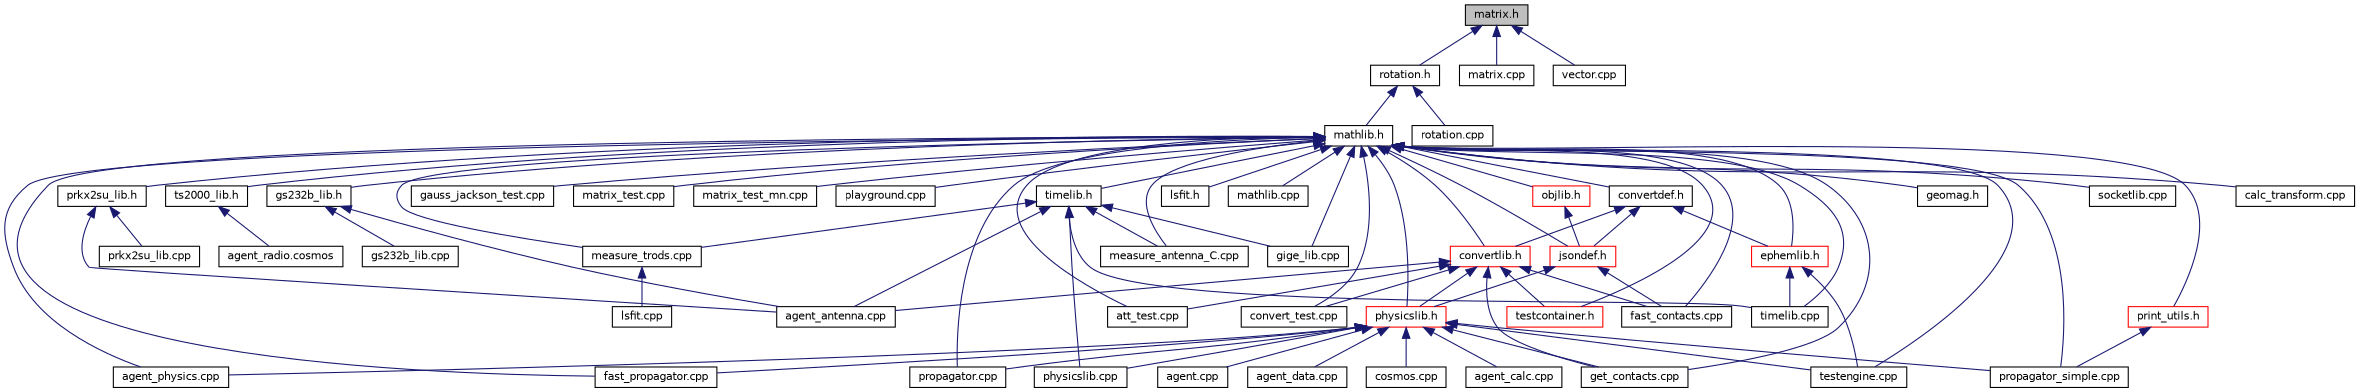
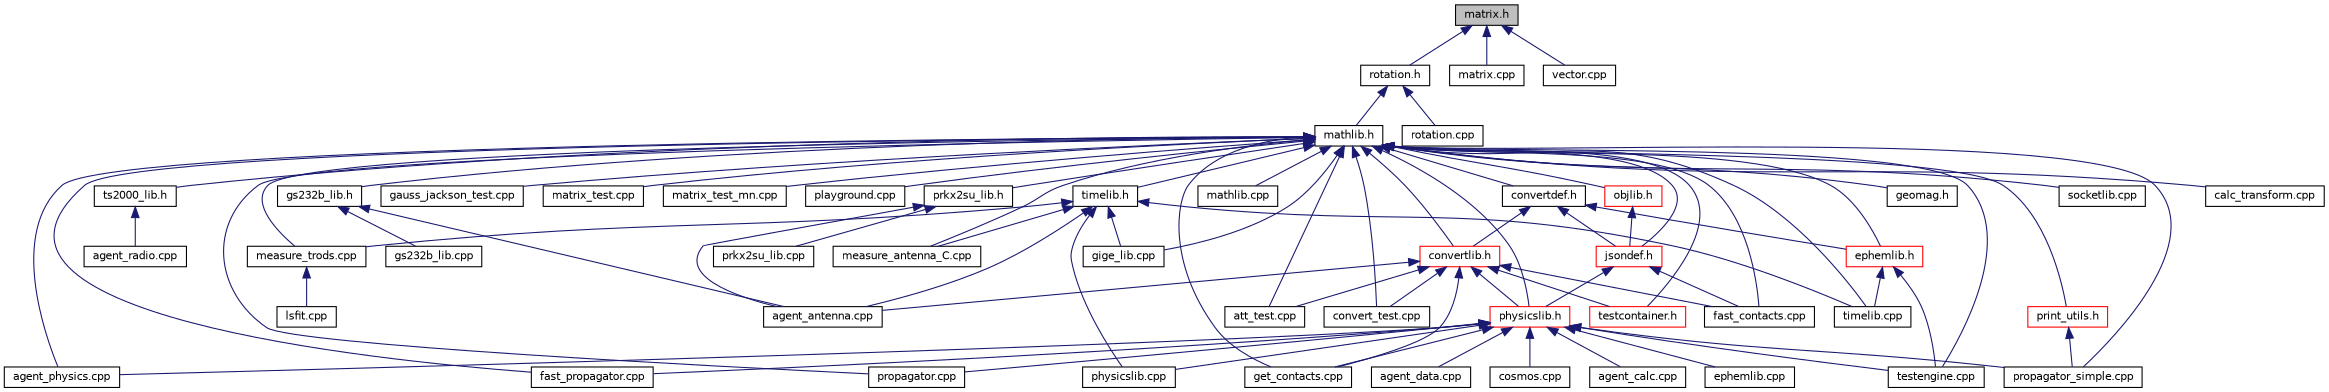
(1185, 196) -> none
(281, 257) -> (135, 257)
(1193, 377) -> (1750, 377)
